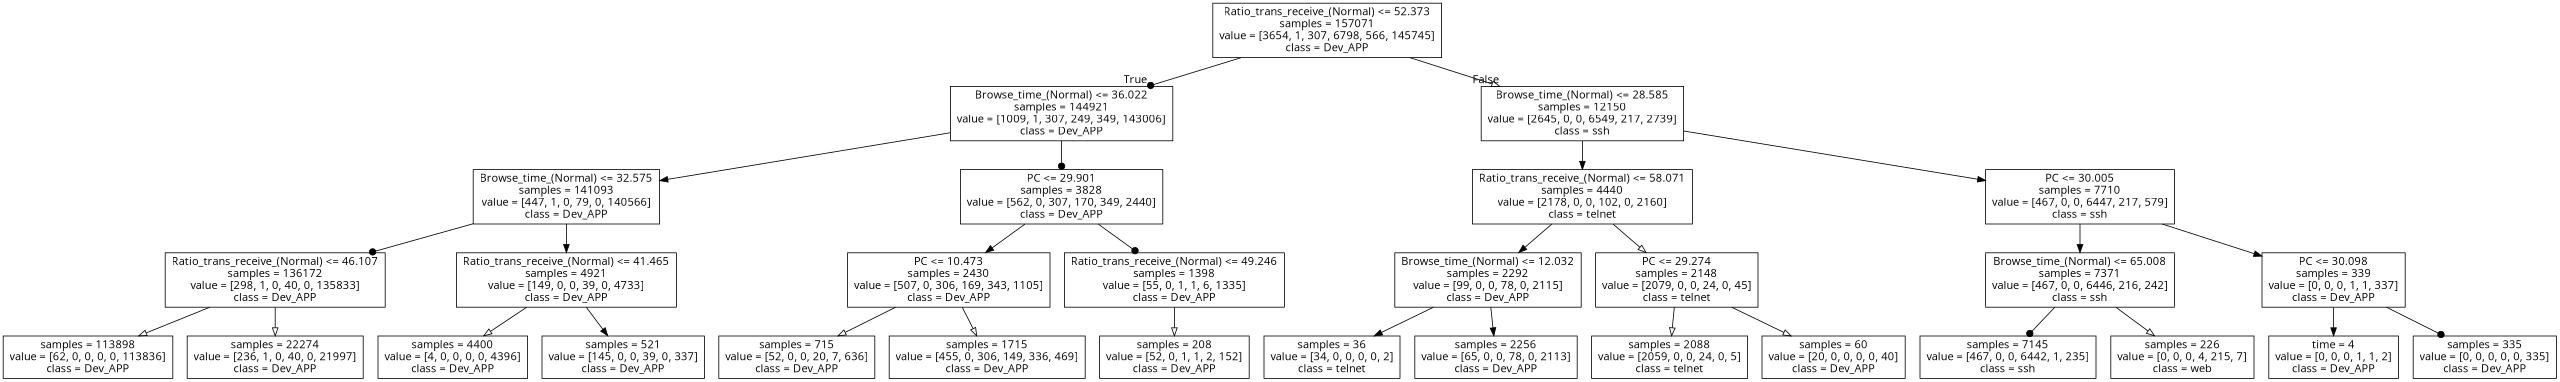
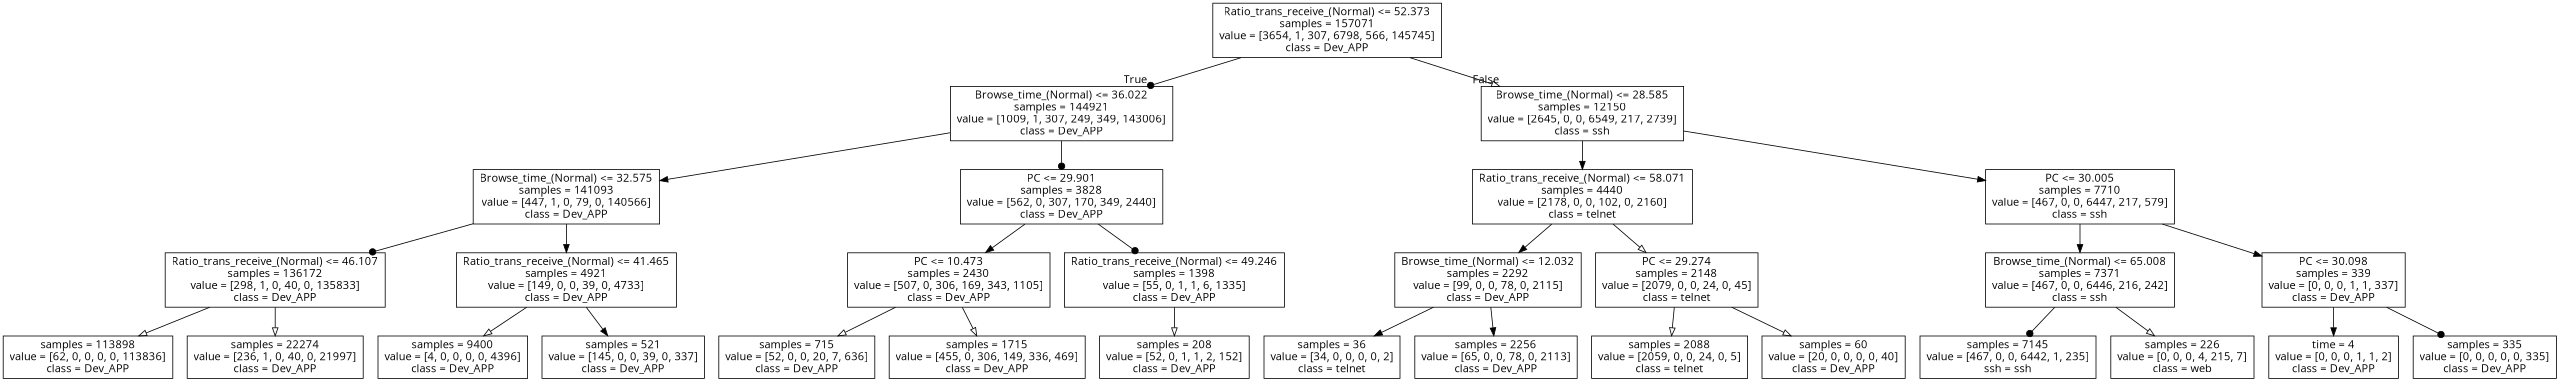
(453, 357) -> (453, 357)
(2008, 357) -> (2008, 357)
